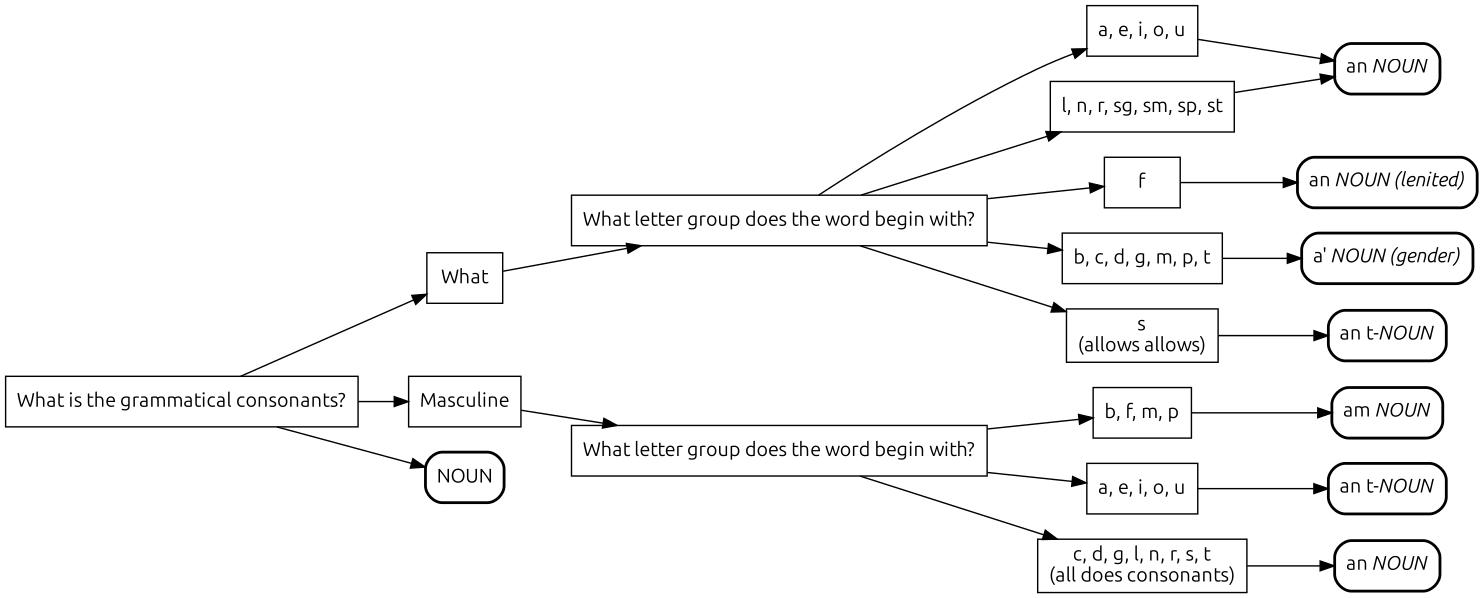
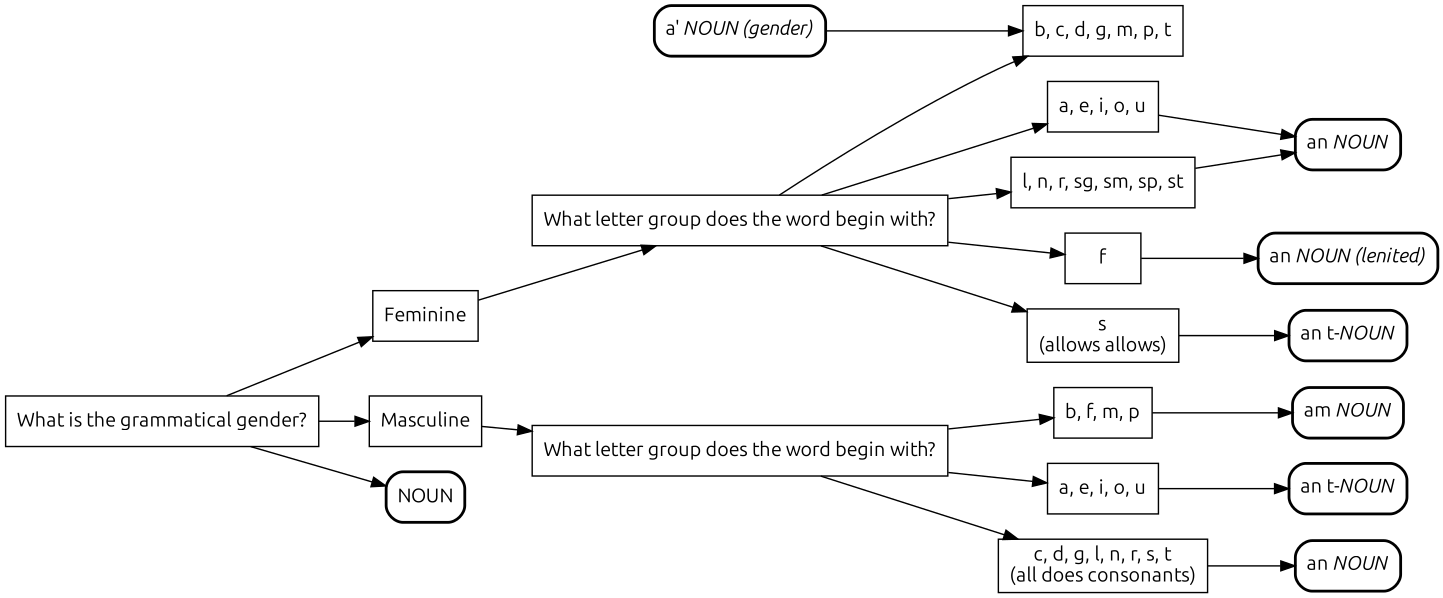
(1255, 258) -> (917, 31)
(465, 278) -> (425, 316)
(182, 402) -> (162, 421)
